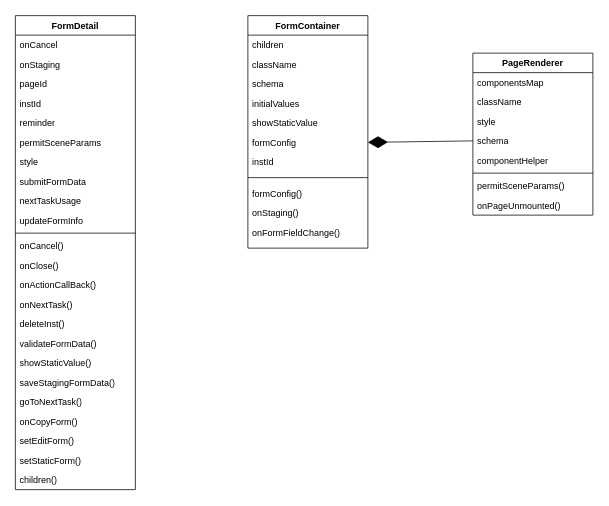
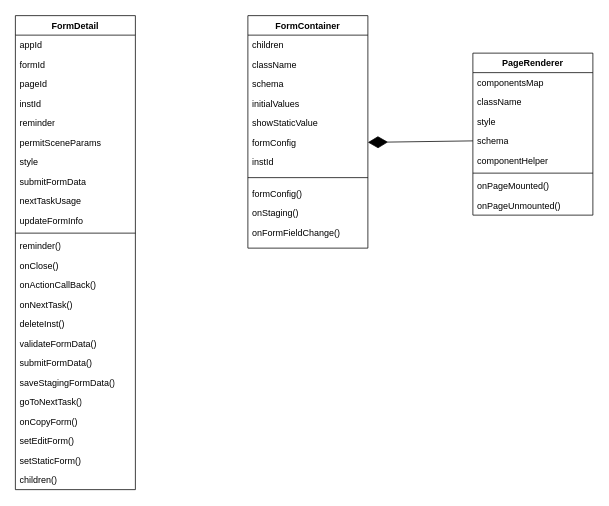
(39, 46) -> (32, 46)
(41, 65) -> (35, 65)
(524, 187) -> (515, 187)
(44, 247) -> (44, 247)
(60, 364) -> (59, 364)
